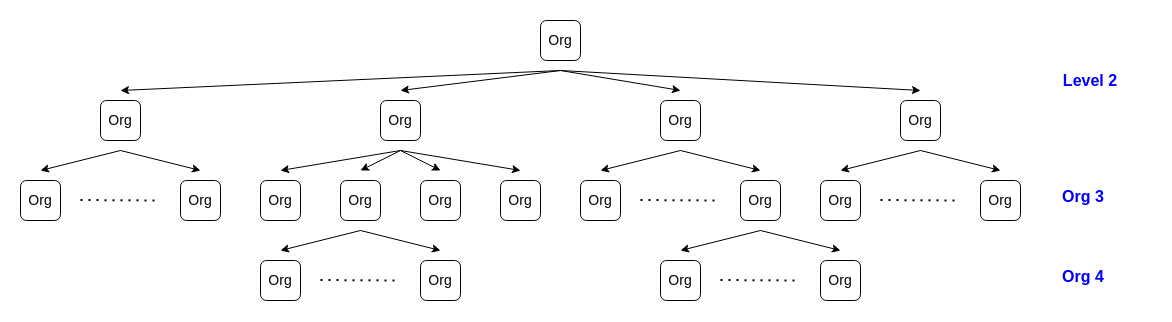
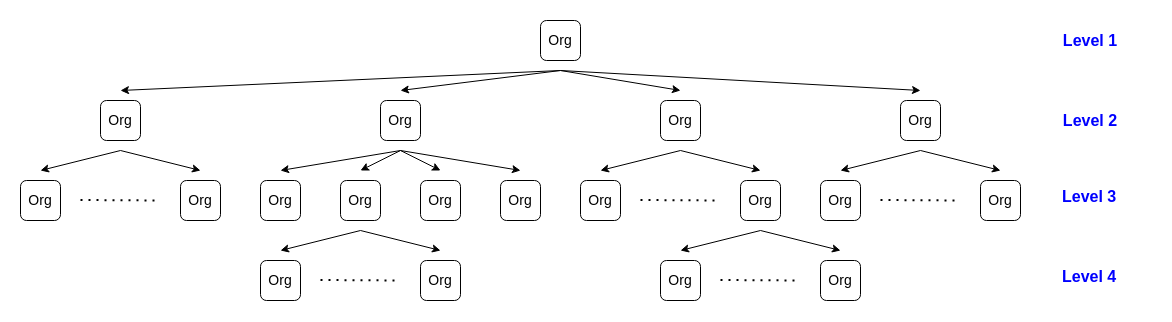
none -> (1091, 41)
(1091, 81) -> (1091, 121)
(1083, 197) -> (1090, 197)
(1083, 277) -> (1090, 277)
